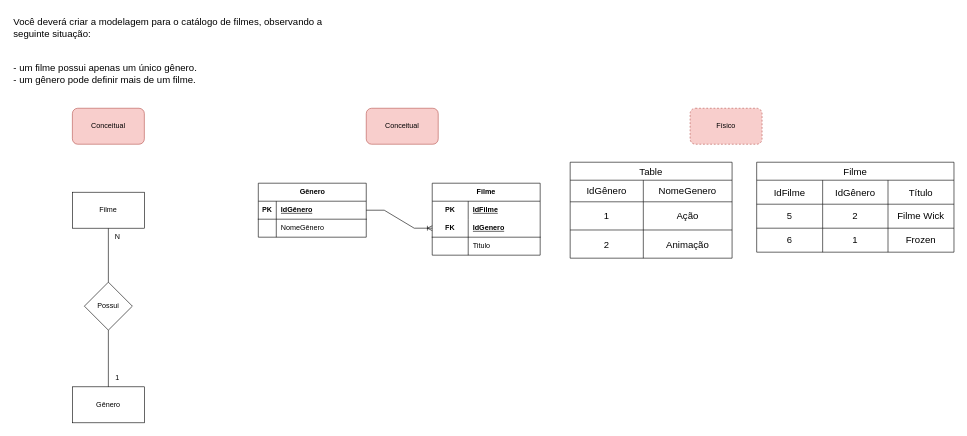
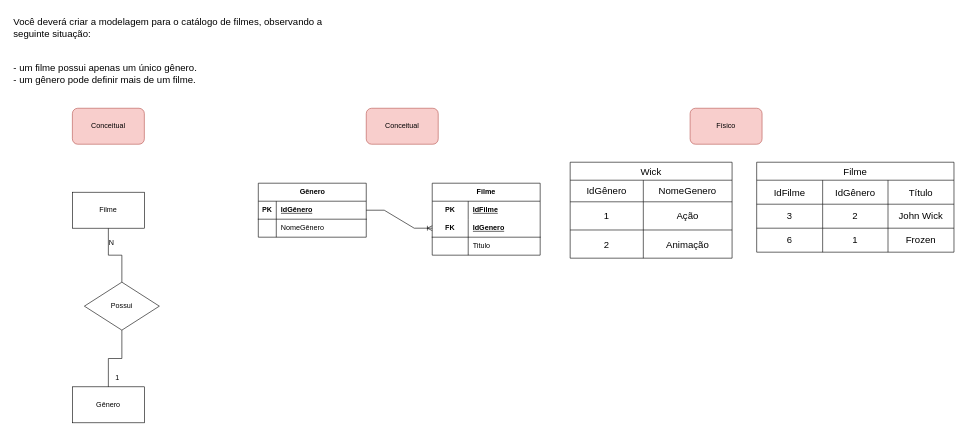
(726, 126) -> (726, 126)
(651, 172) -> (651, 172)
(790, 216) -> (790, 216)
(921, 216) -> (921, 216)
(117, 237) -> (111, 243)
(108, 306) -> (122, 306)
